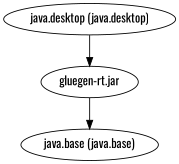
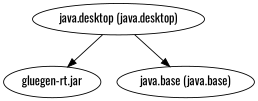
(90, 109) -> (149, 48)
